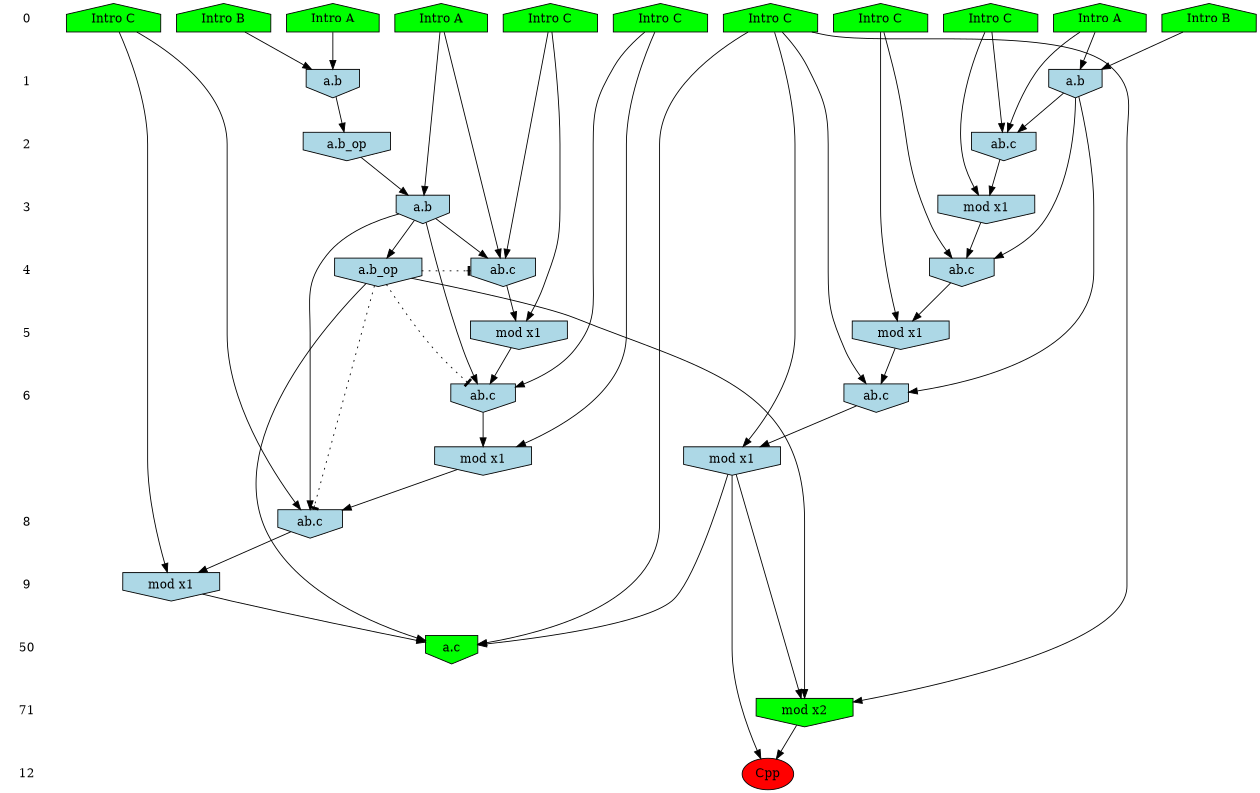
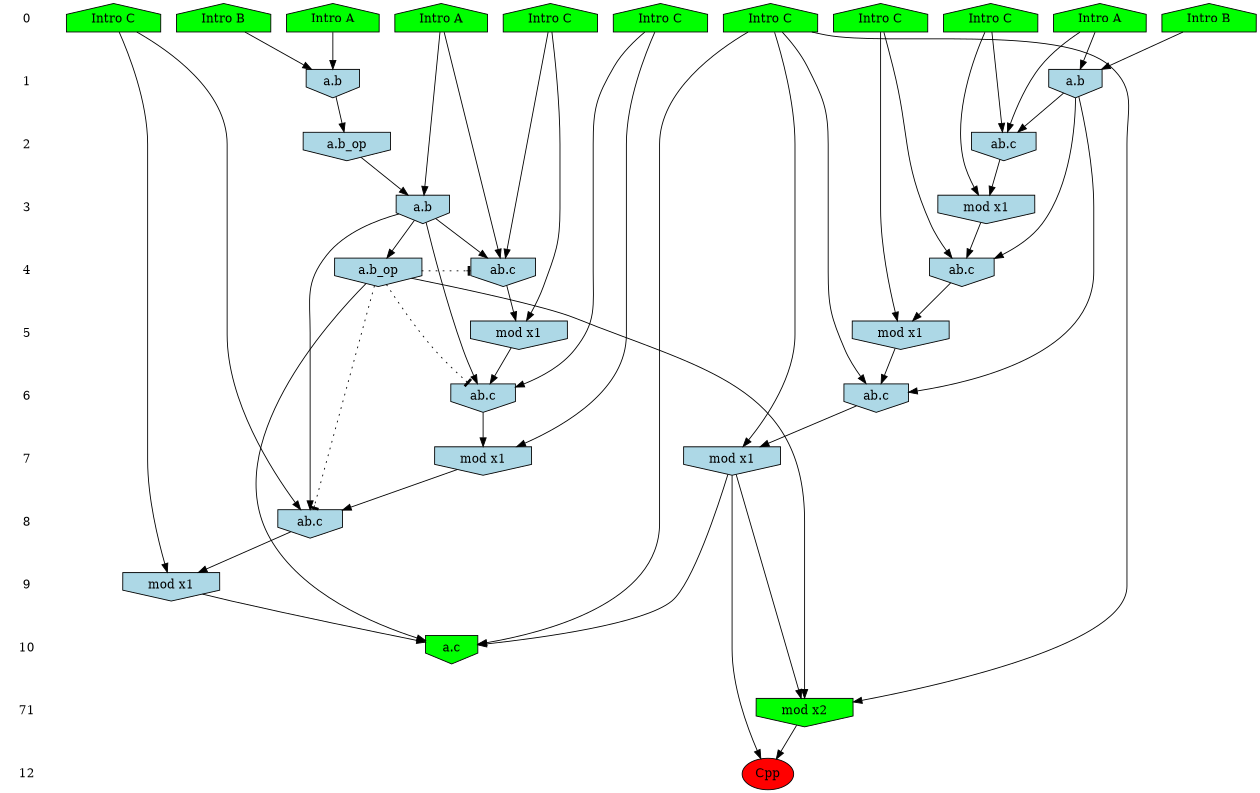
none -> (27, 460)
(27, 648) -> (27, 648)
